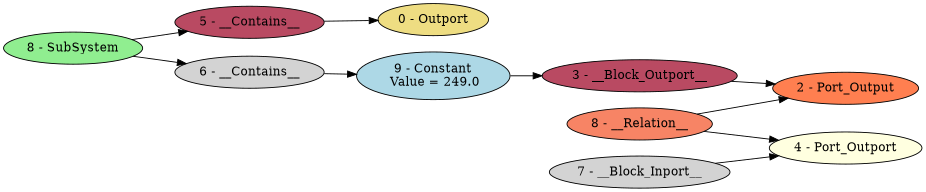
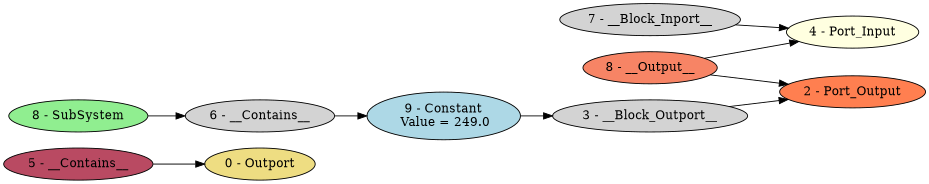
(155, 36) -> none
(640, 76) -> (650, 116)
(640, 124) -> (650, 68)
(846, 148) -> (853, 32)
